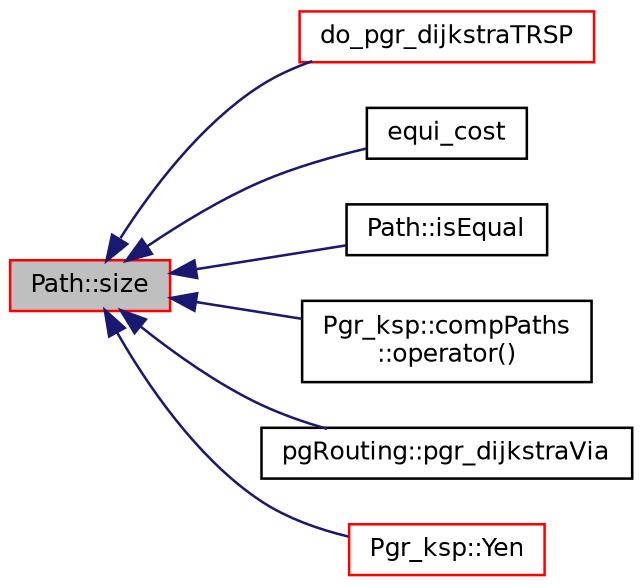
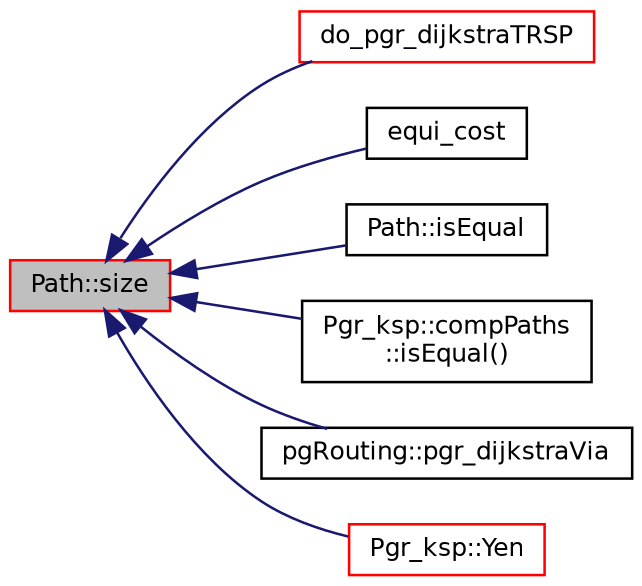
(447, 341) -> (447, 341)
